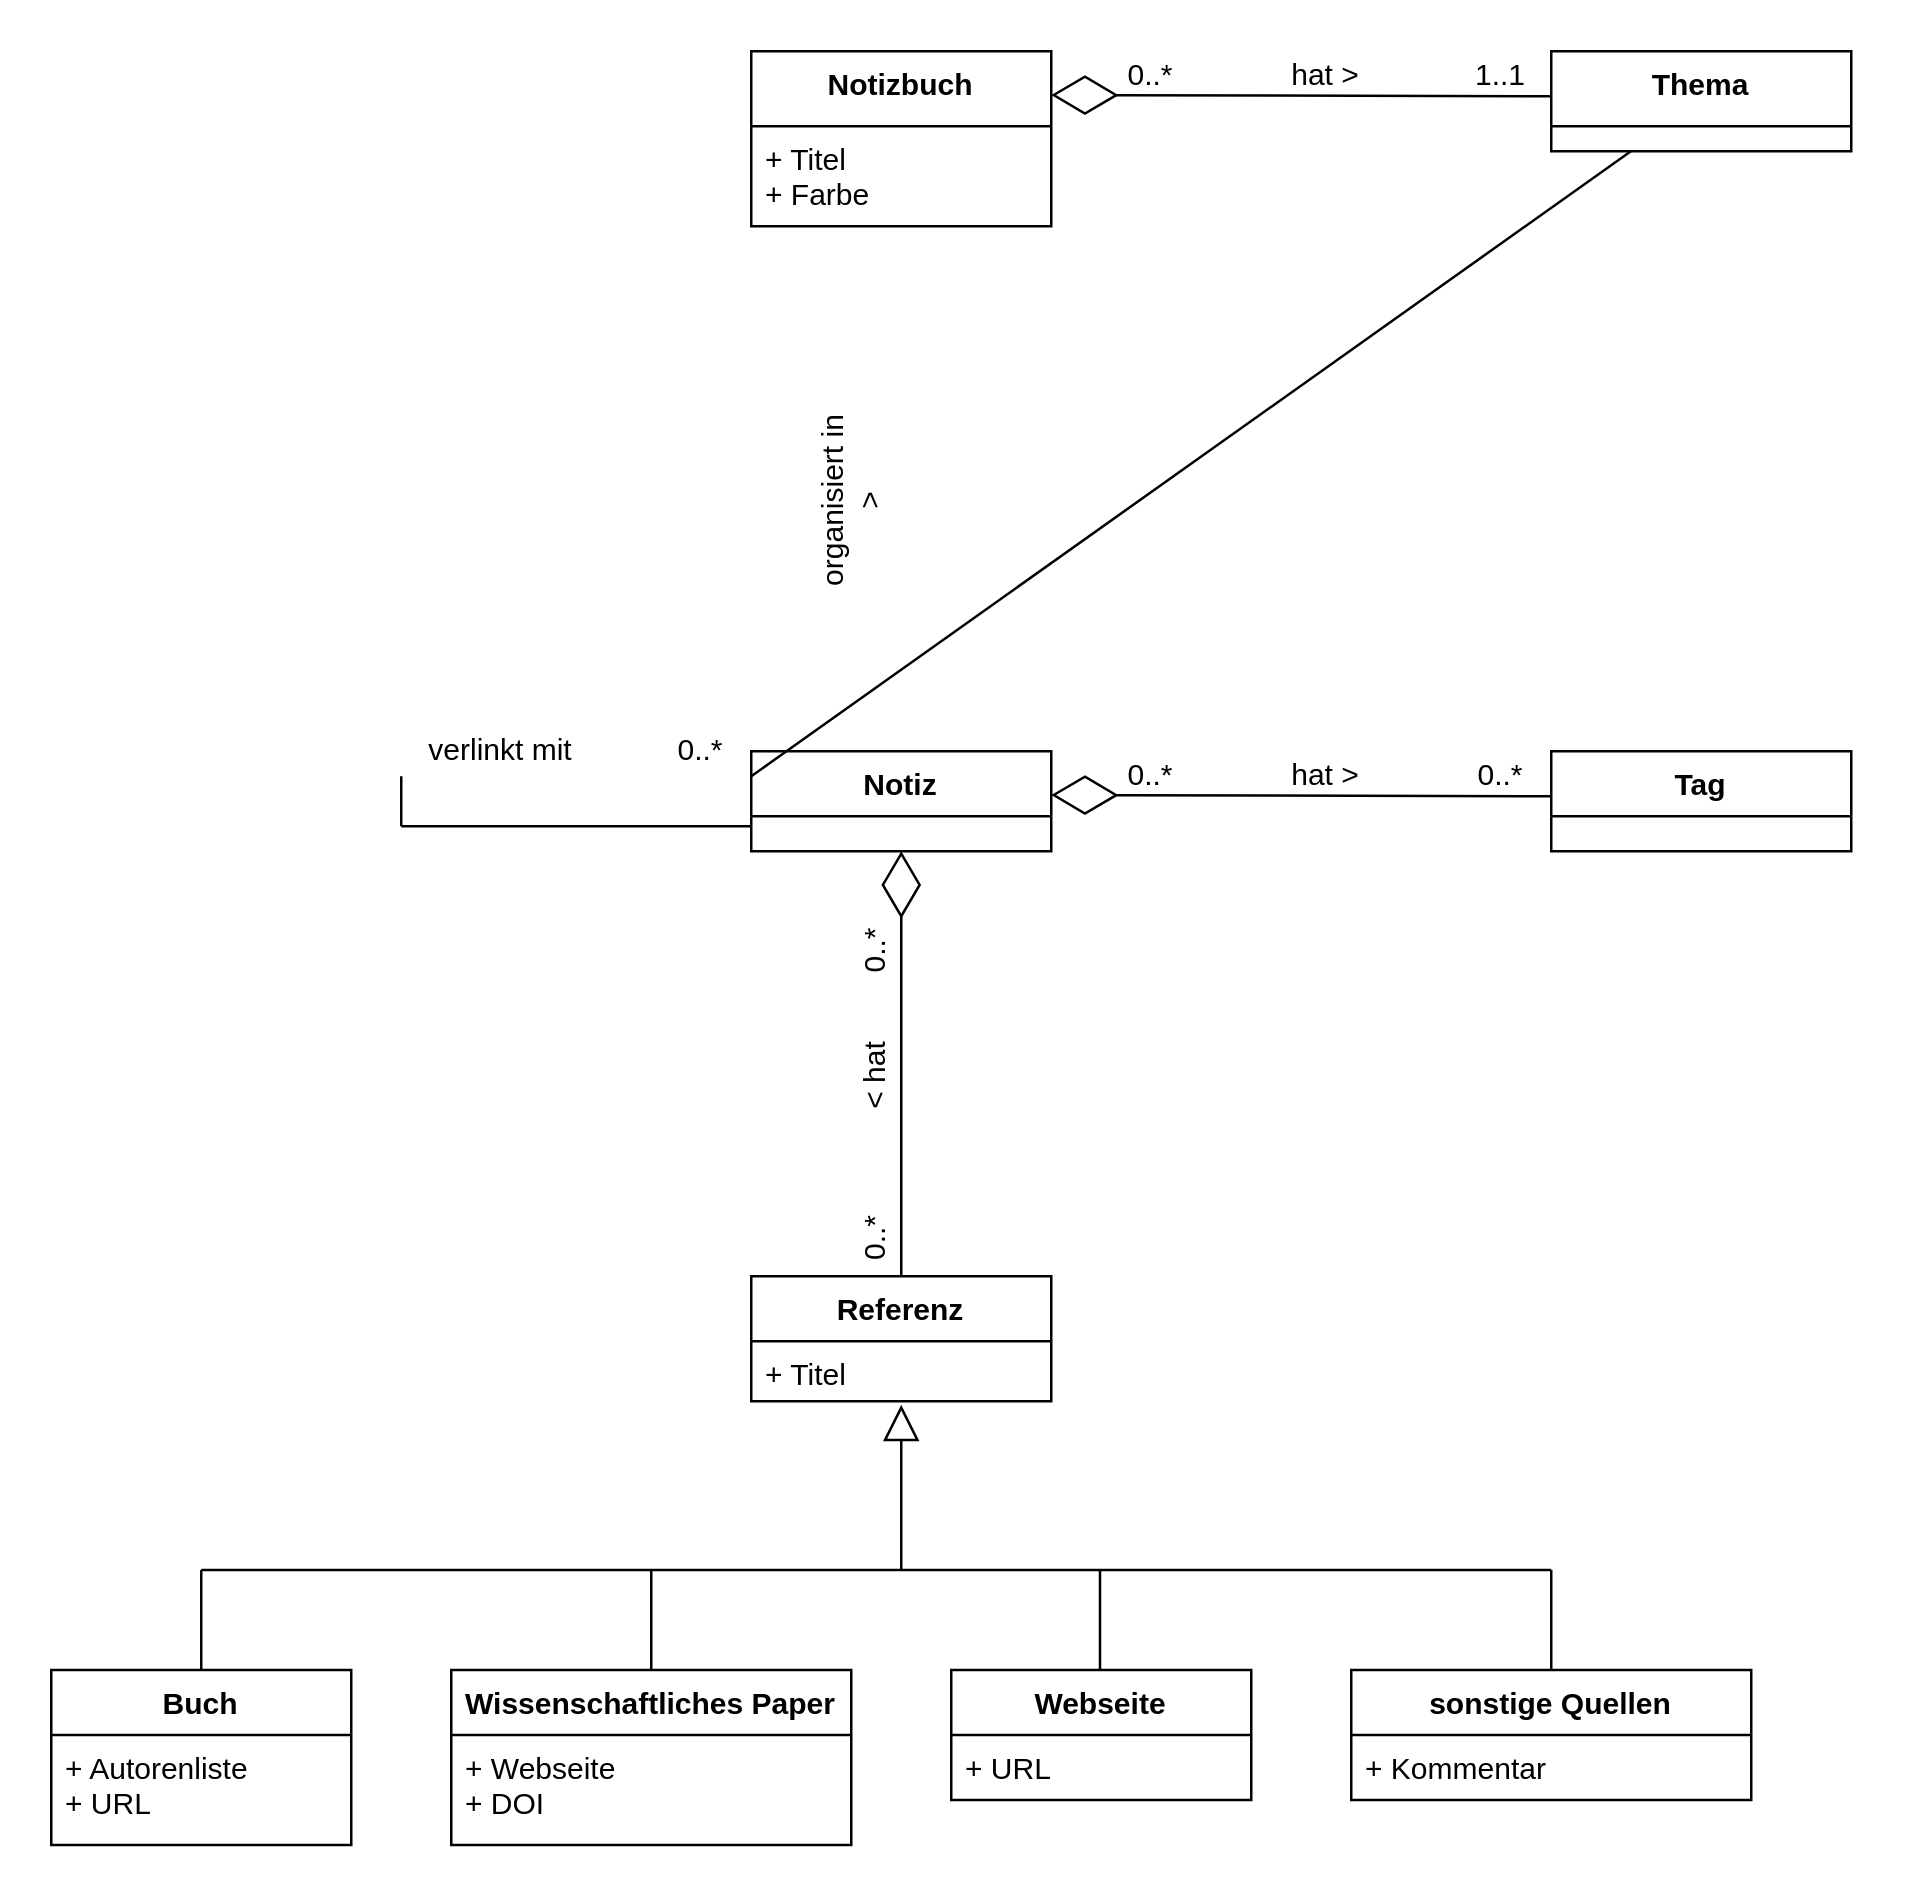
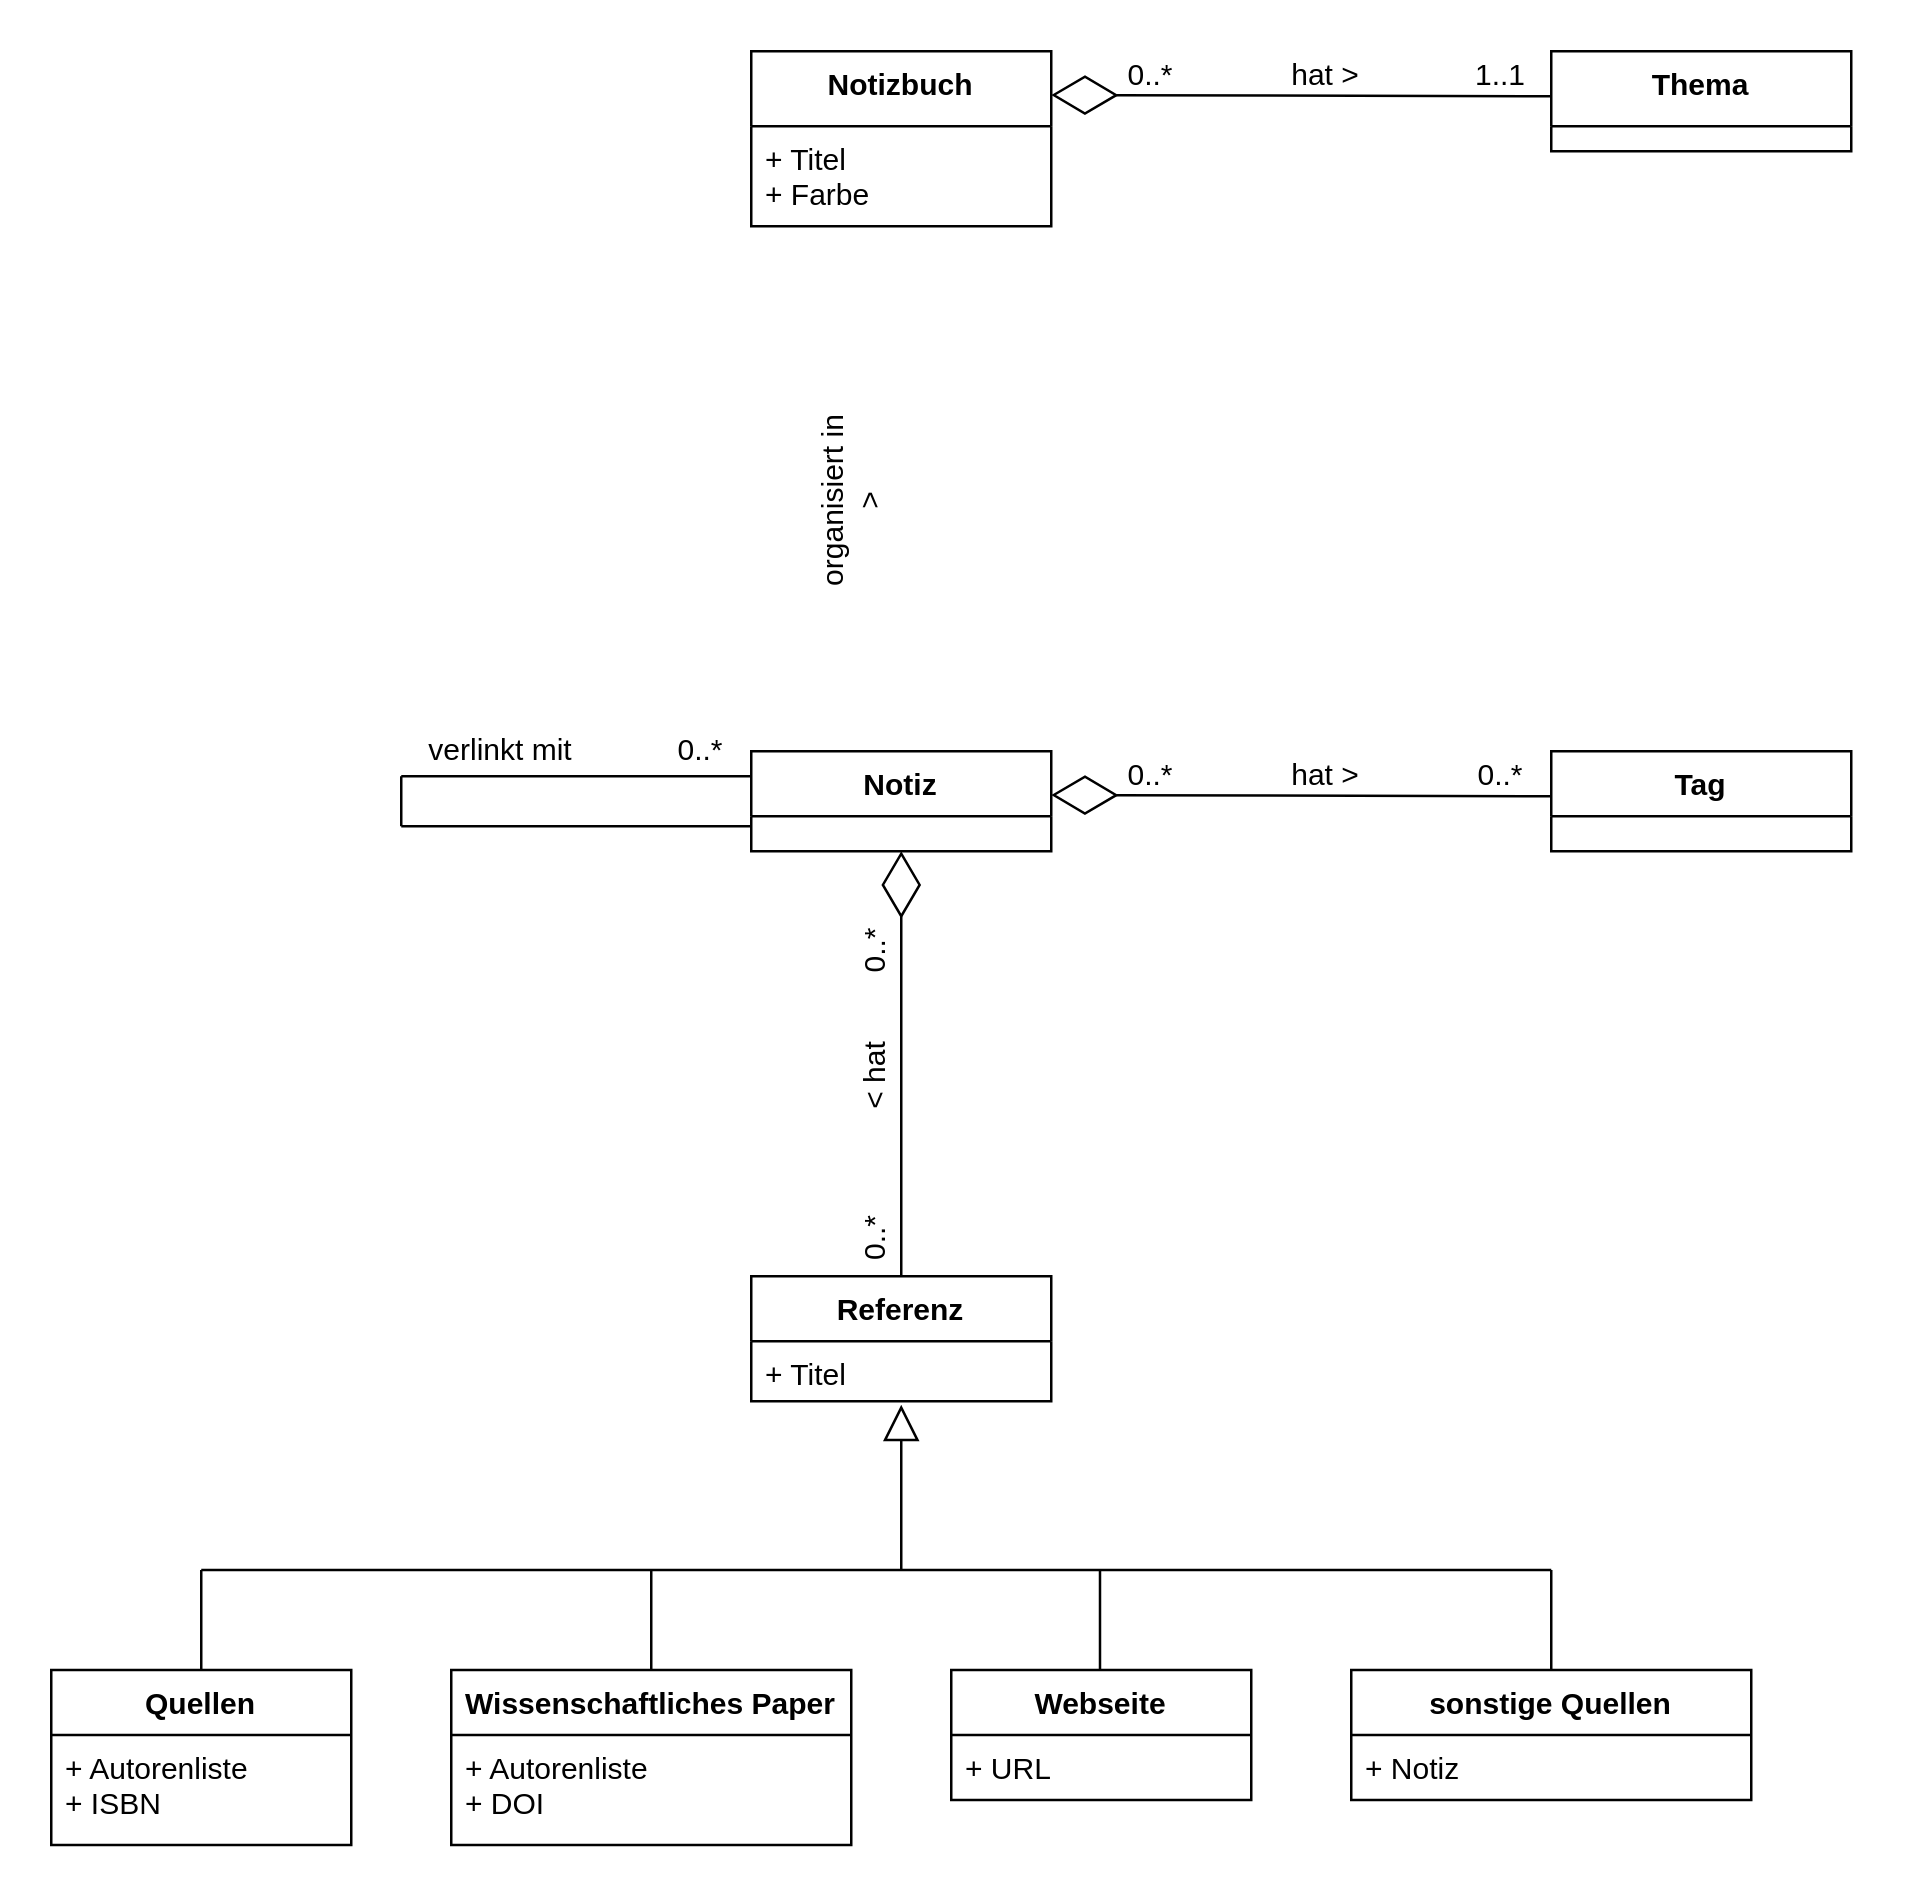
(1187, 466) -> (578, 776)
(200, 1704) -> (200, 1704)
(171, 1769) -> (171, 1769)
(541, 1769) -> (571, 1769)
(1454, 1769) -> (1416, 1769)
